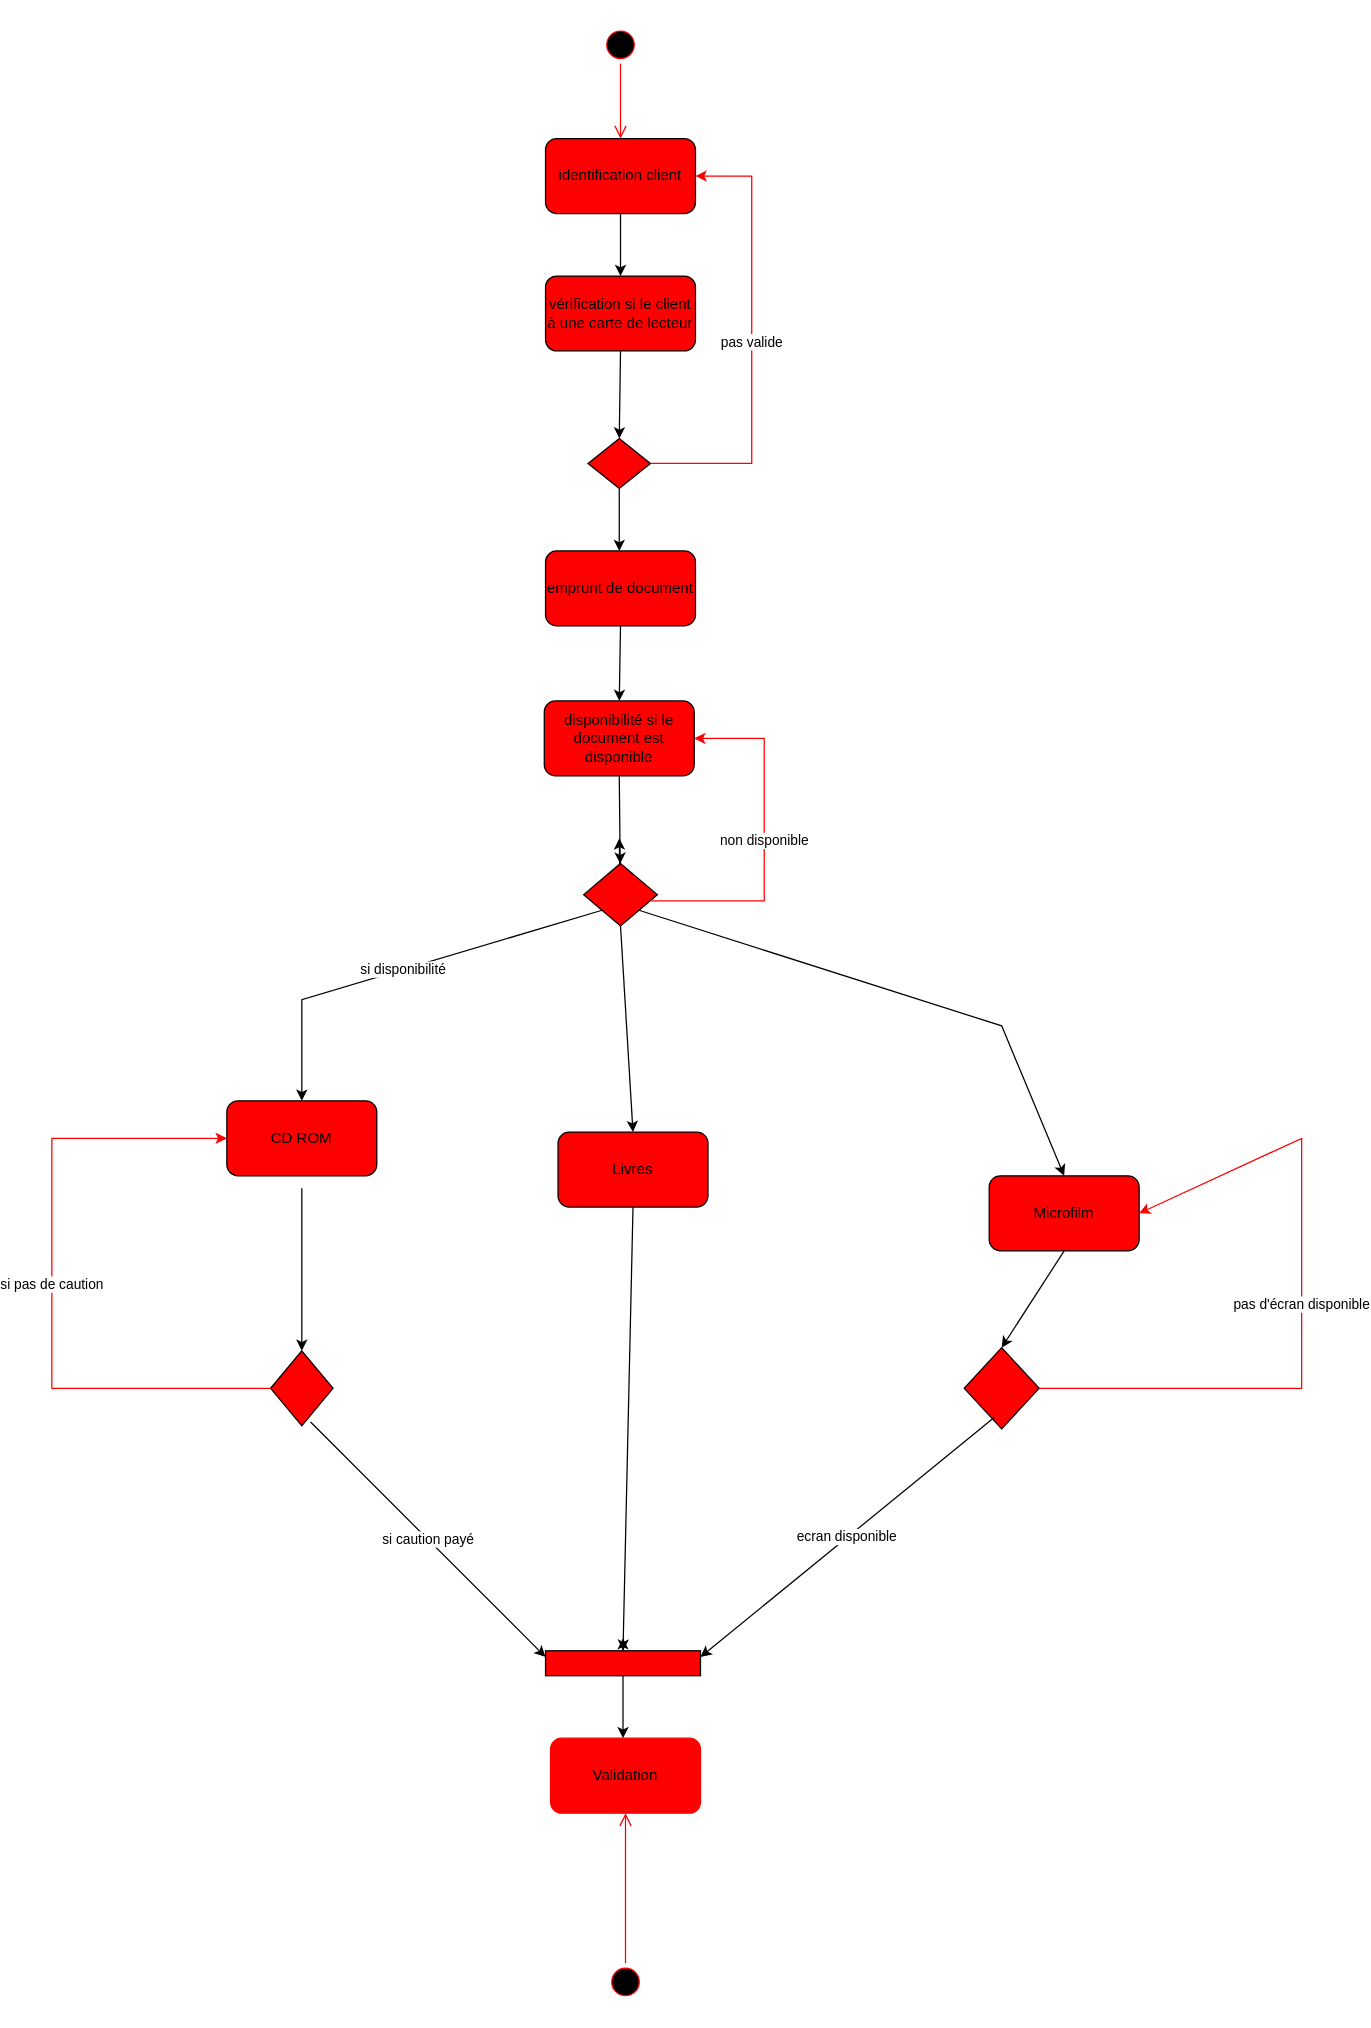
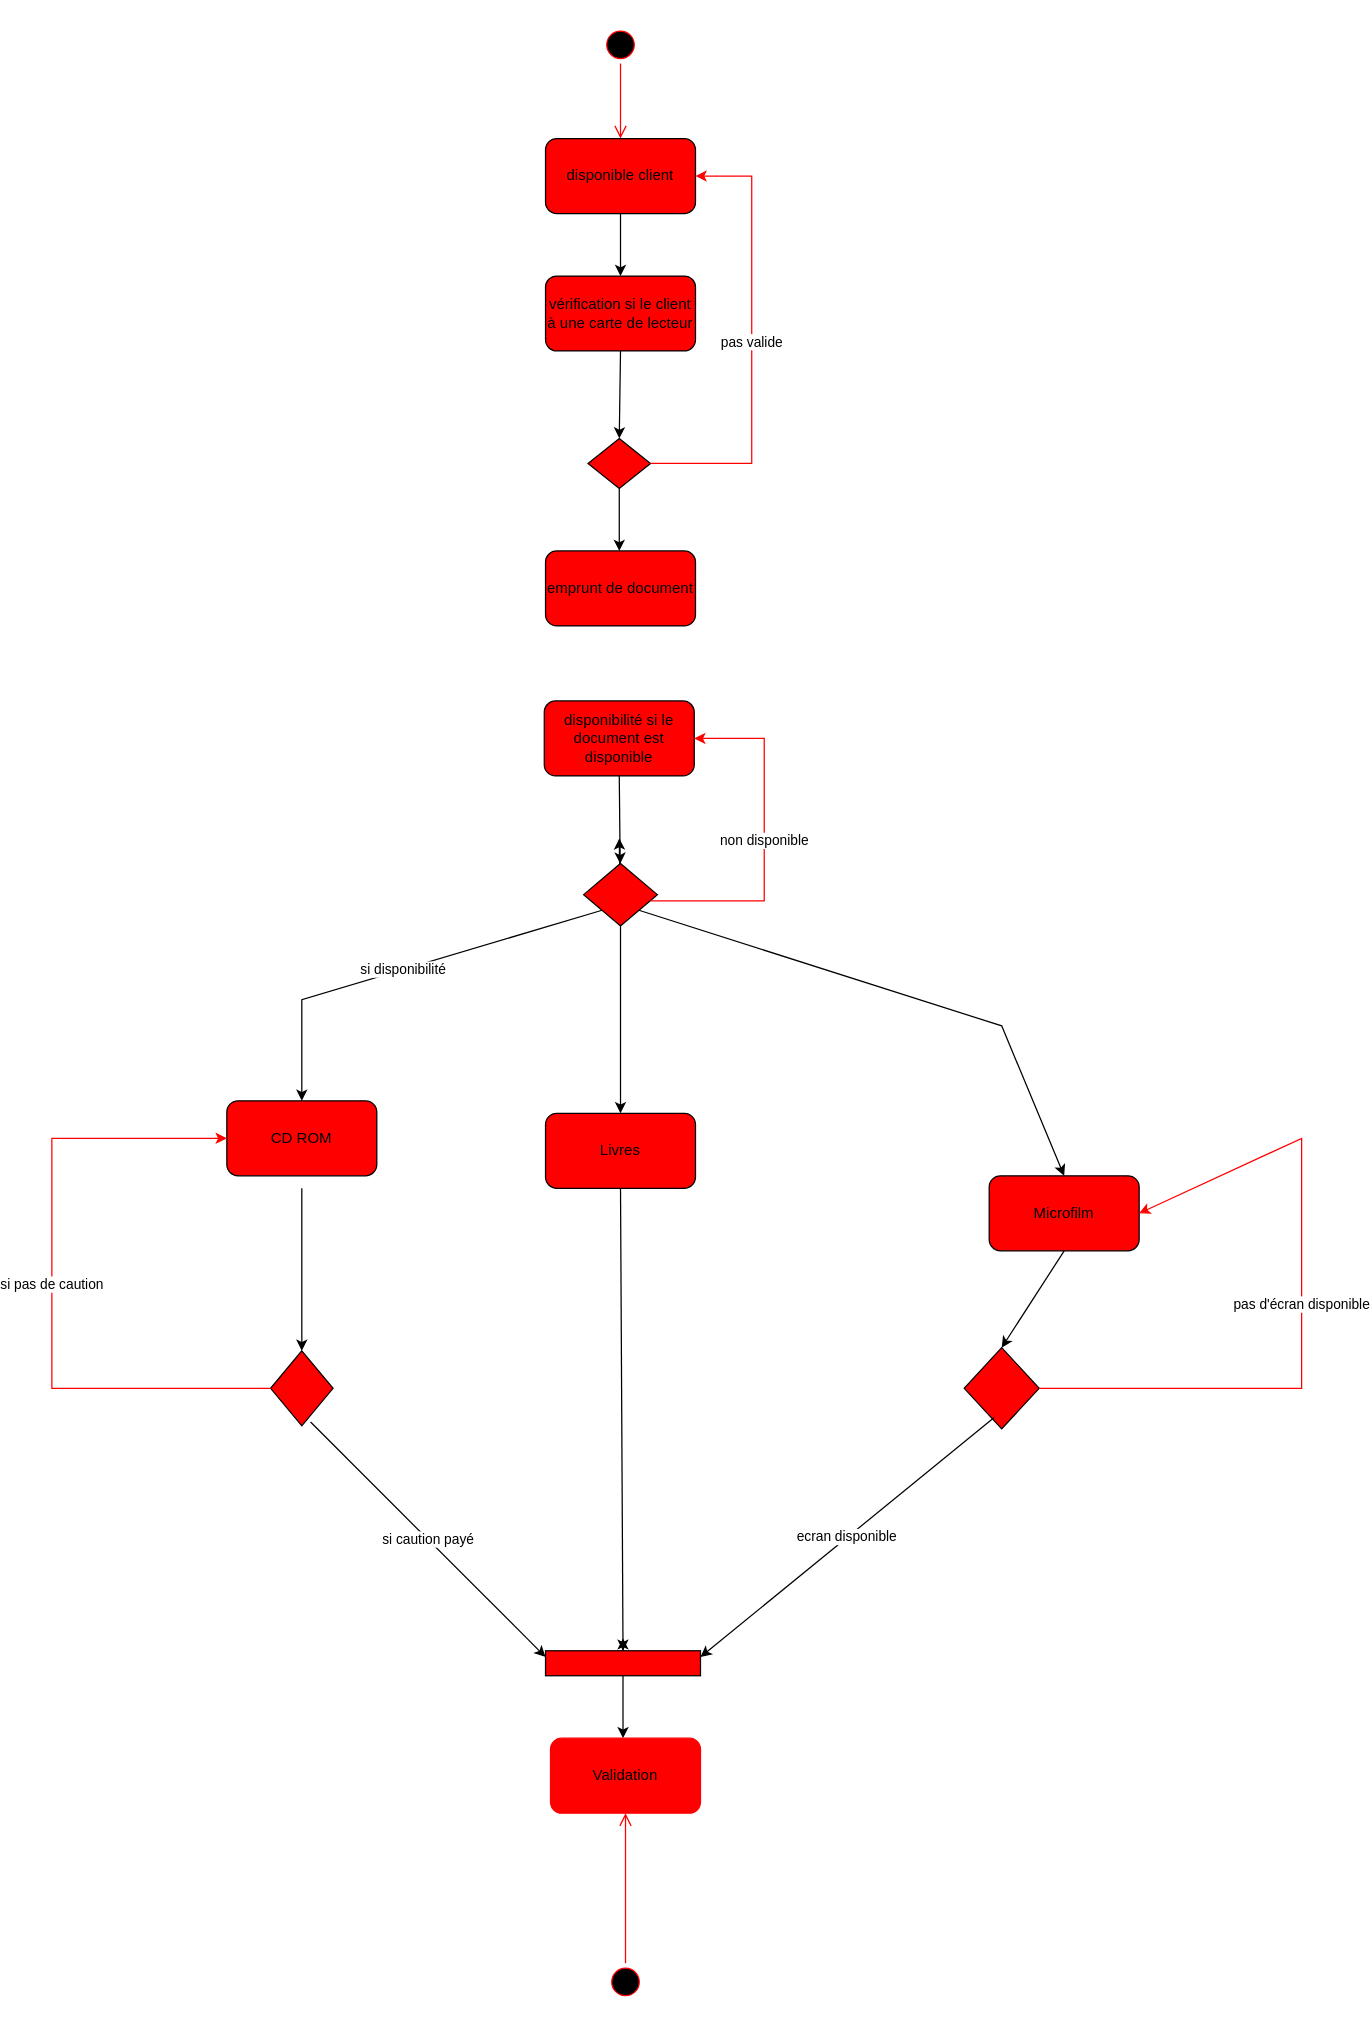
(621, 176) -> (621, 176)
(620, 659) -> none
(633, 1169) -> (621, 1151)
